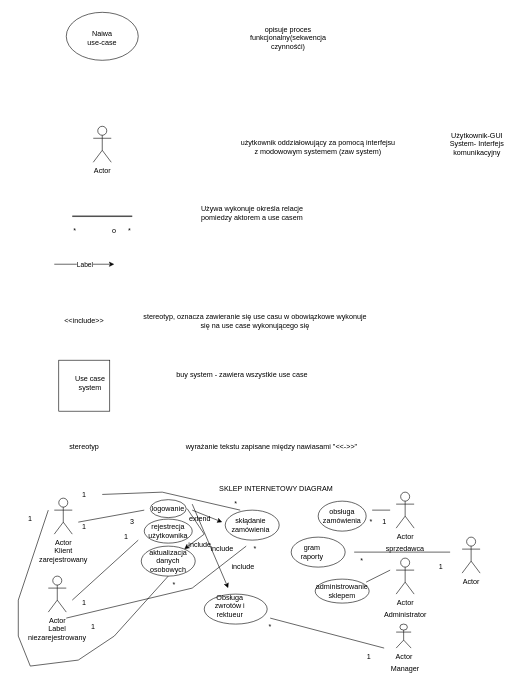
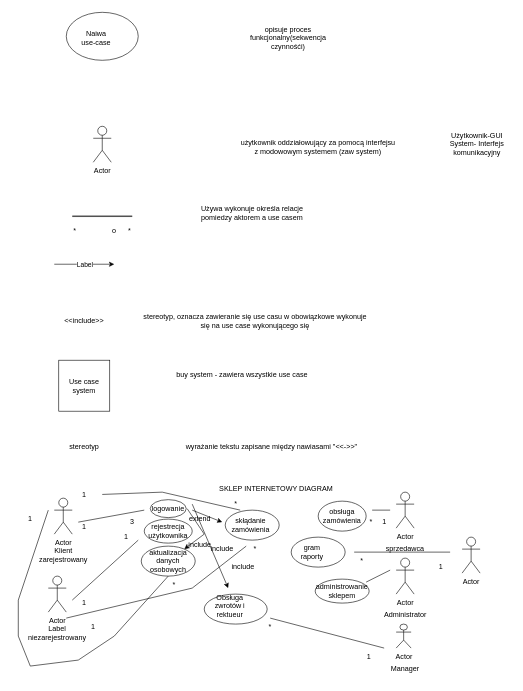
(102, 38) -> (96, 38)
(90, 383) -> (84, 386)
